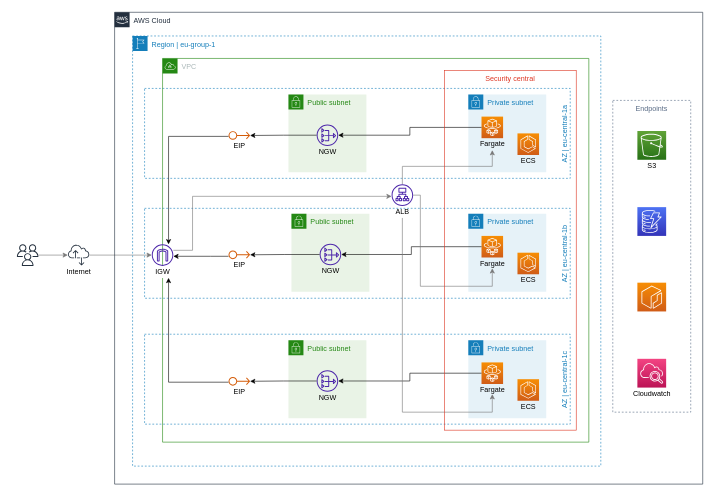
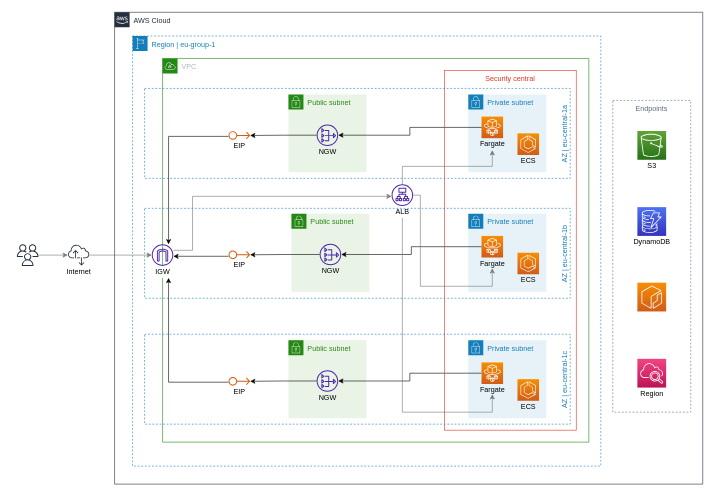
none -> (652, 242)
(652, 394) -> (652, 394)
